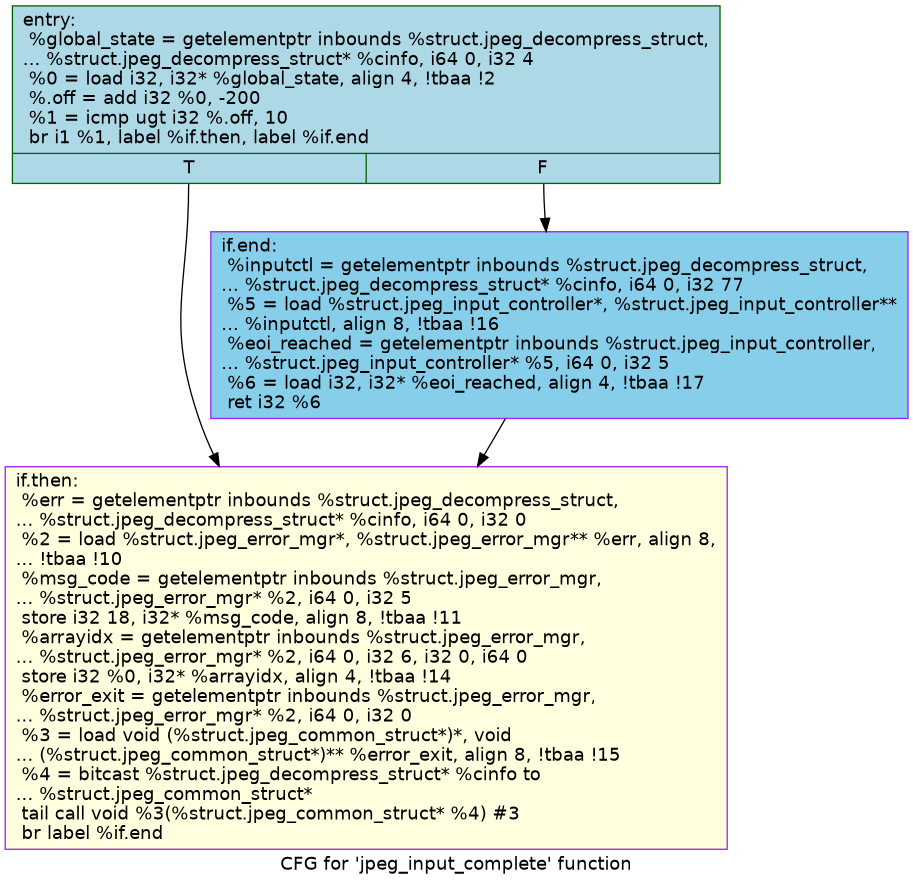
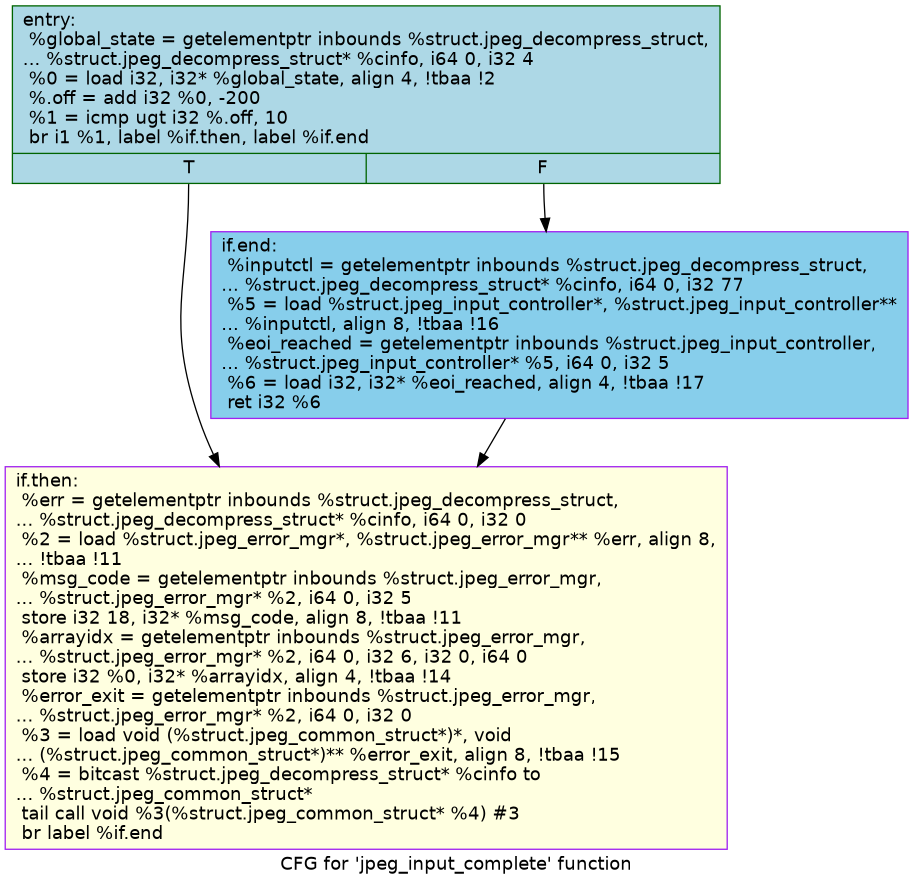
(69, 559) -> (69, 559)
